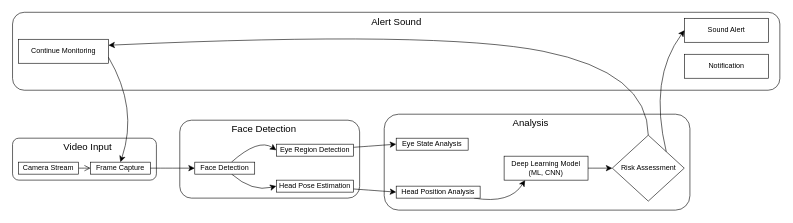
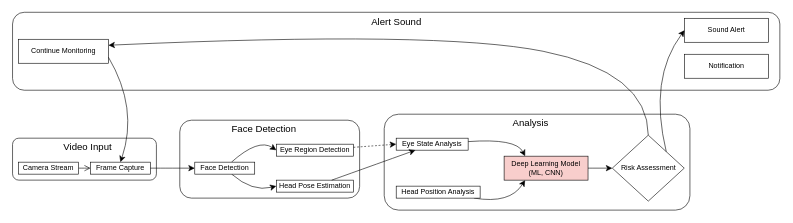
none -> (510, 144)
(372, 146) -> (372, 146)
(546, 168) -> (546, 168)
(376, 191) -> (375, 165)
